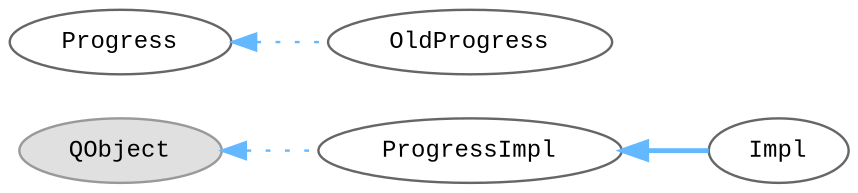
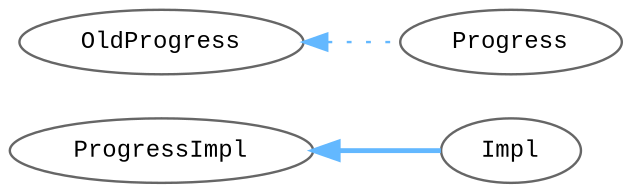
(292, 42) -> (364, 42)
(121, 151) -> none
